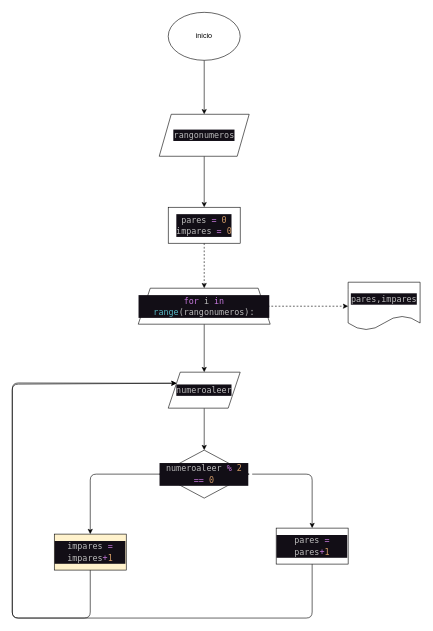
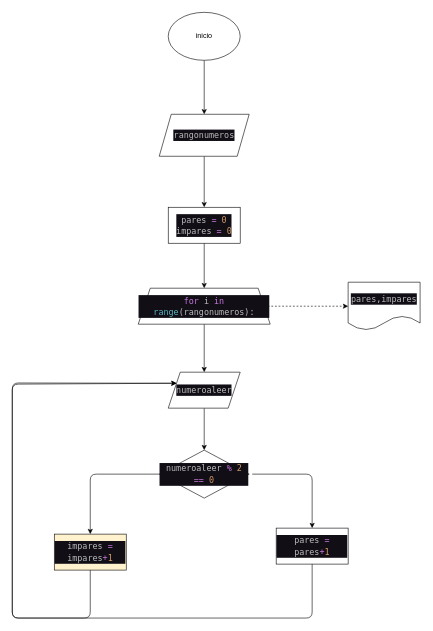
(204, 263) -> (204, 263)
